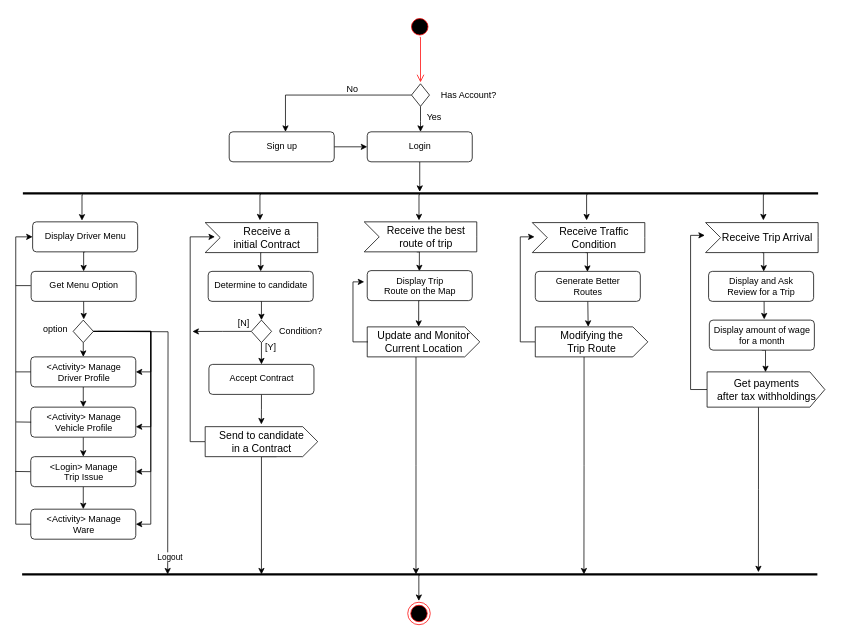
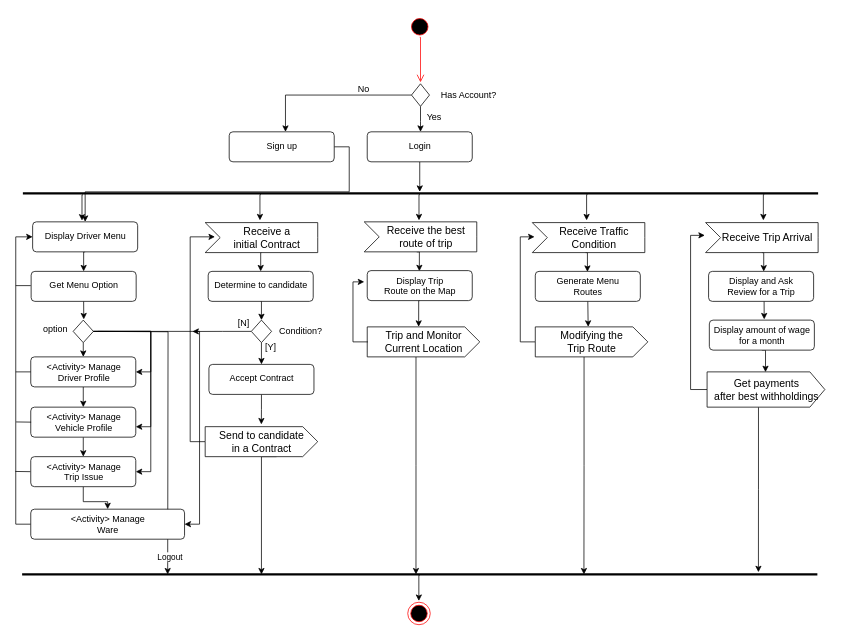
(352, 89) -> (363, 89)
(354, 147) -> (349, 168)
(588, 287) -> (588, 287)
(424, 342) -> (424, 342)
(767, 390) -> (767, 390)
(84, 472) -> (84, 472)
(83, 524) -> (108, 524)
